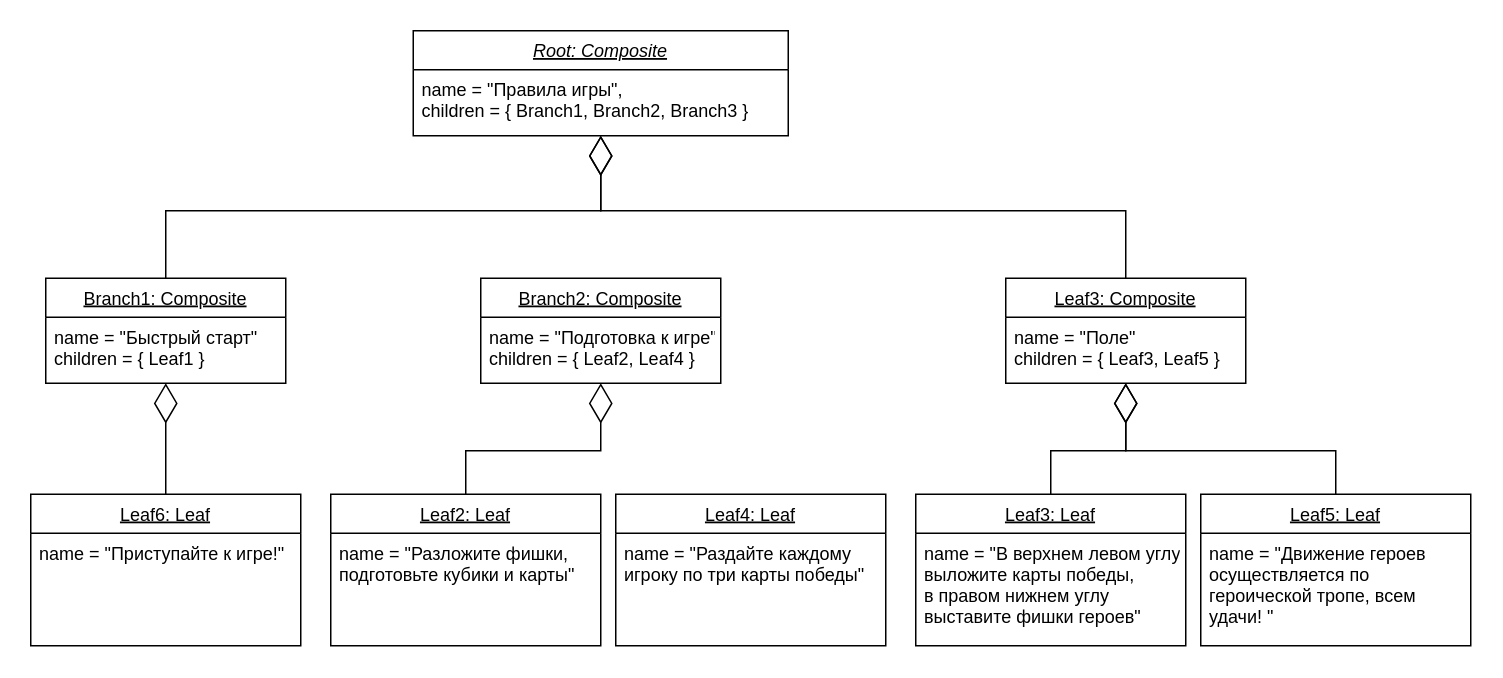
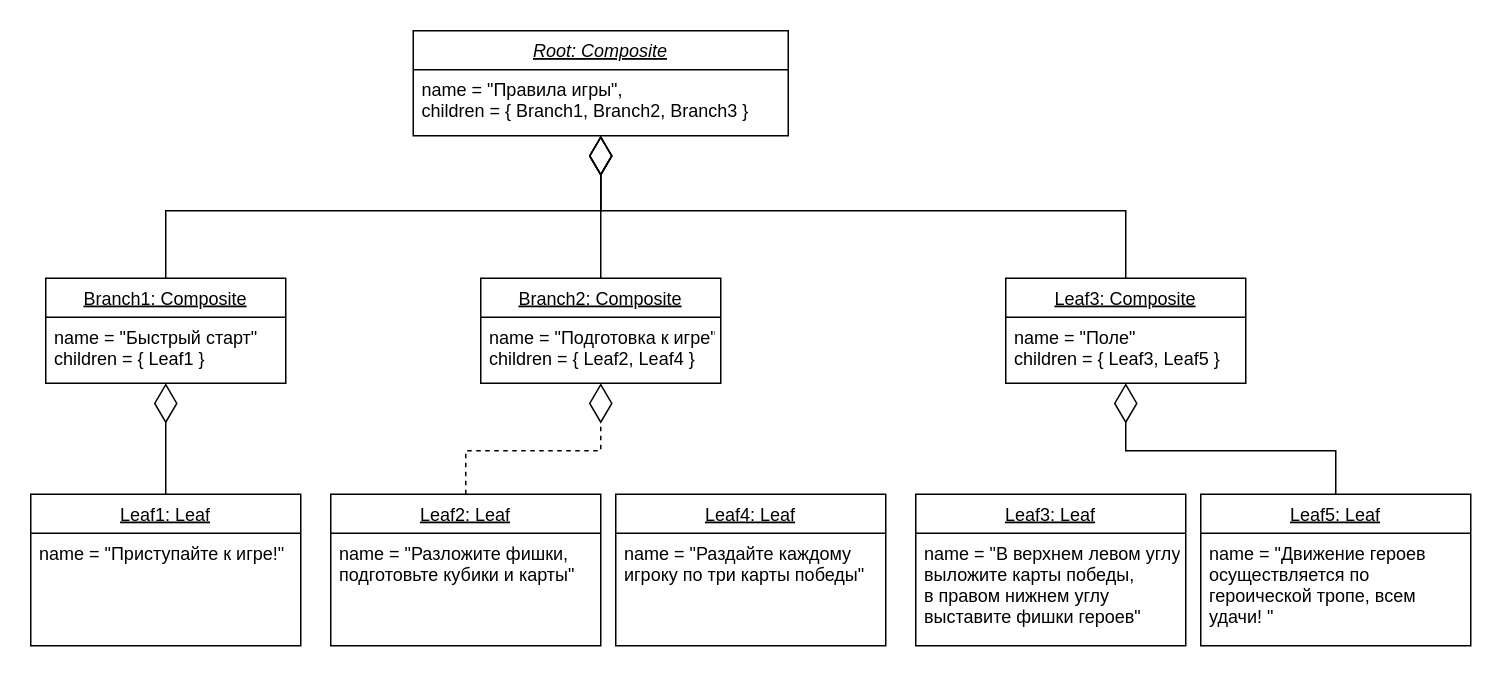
none -> (601, 245)
(527, 451) -> (527, 451)
(1066, 451) -> none
(165, 515) -> (165, 515)
